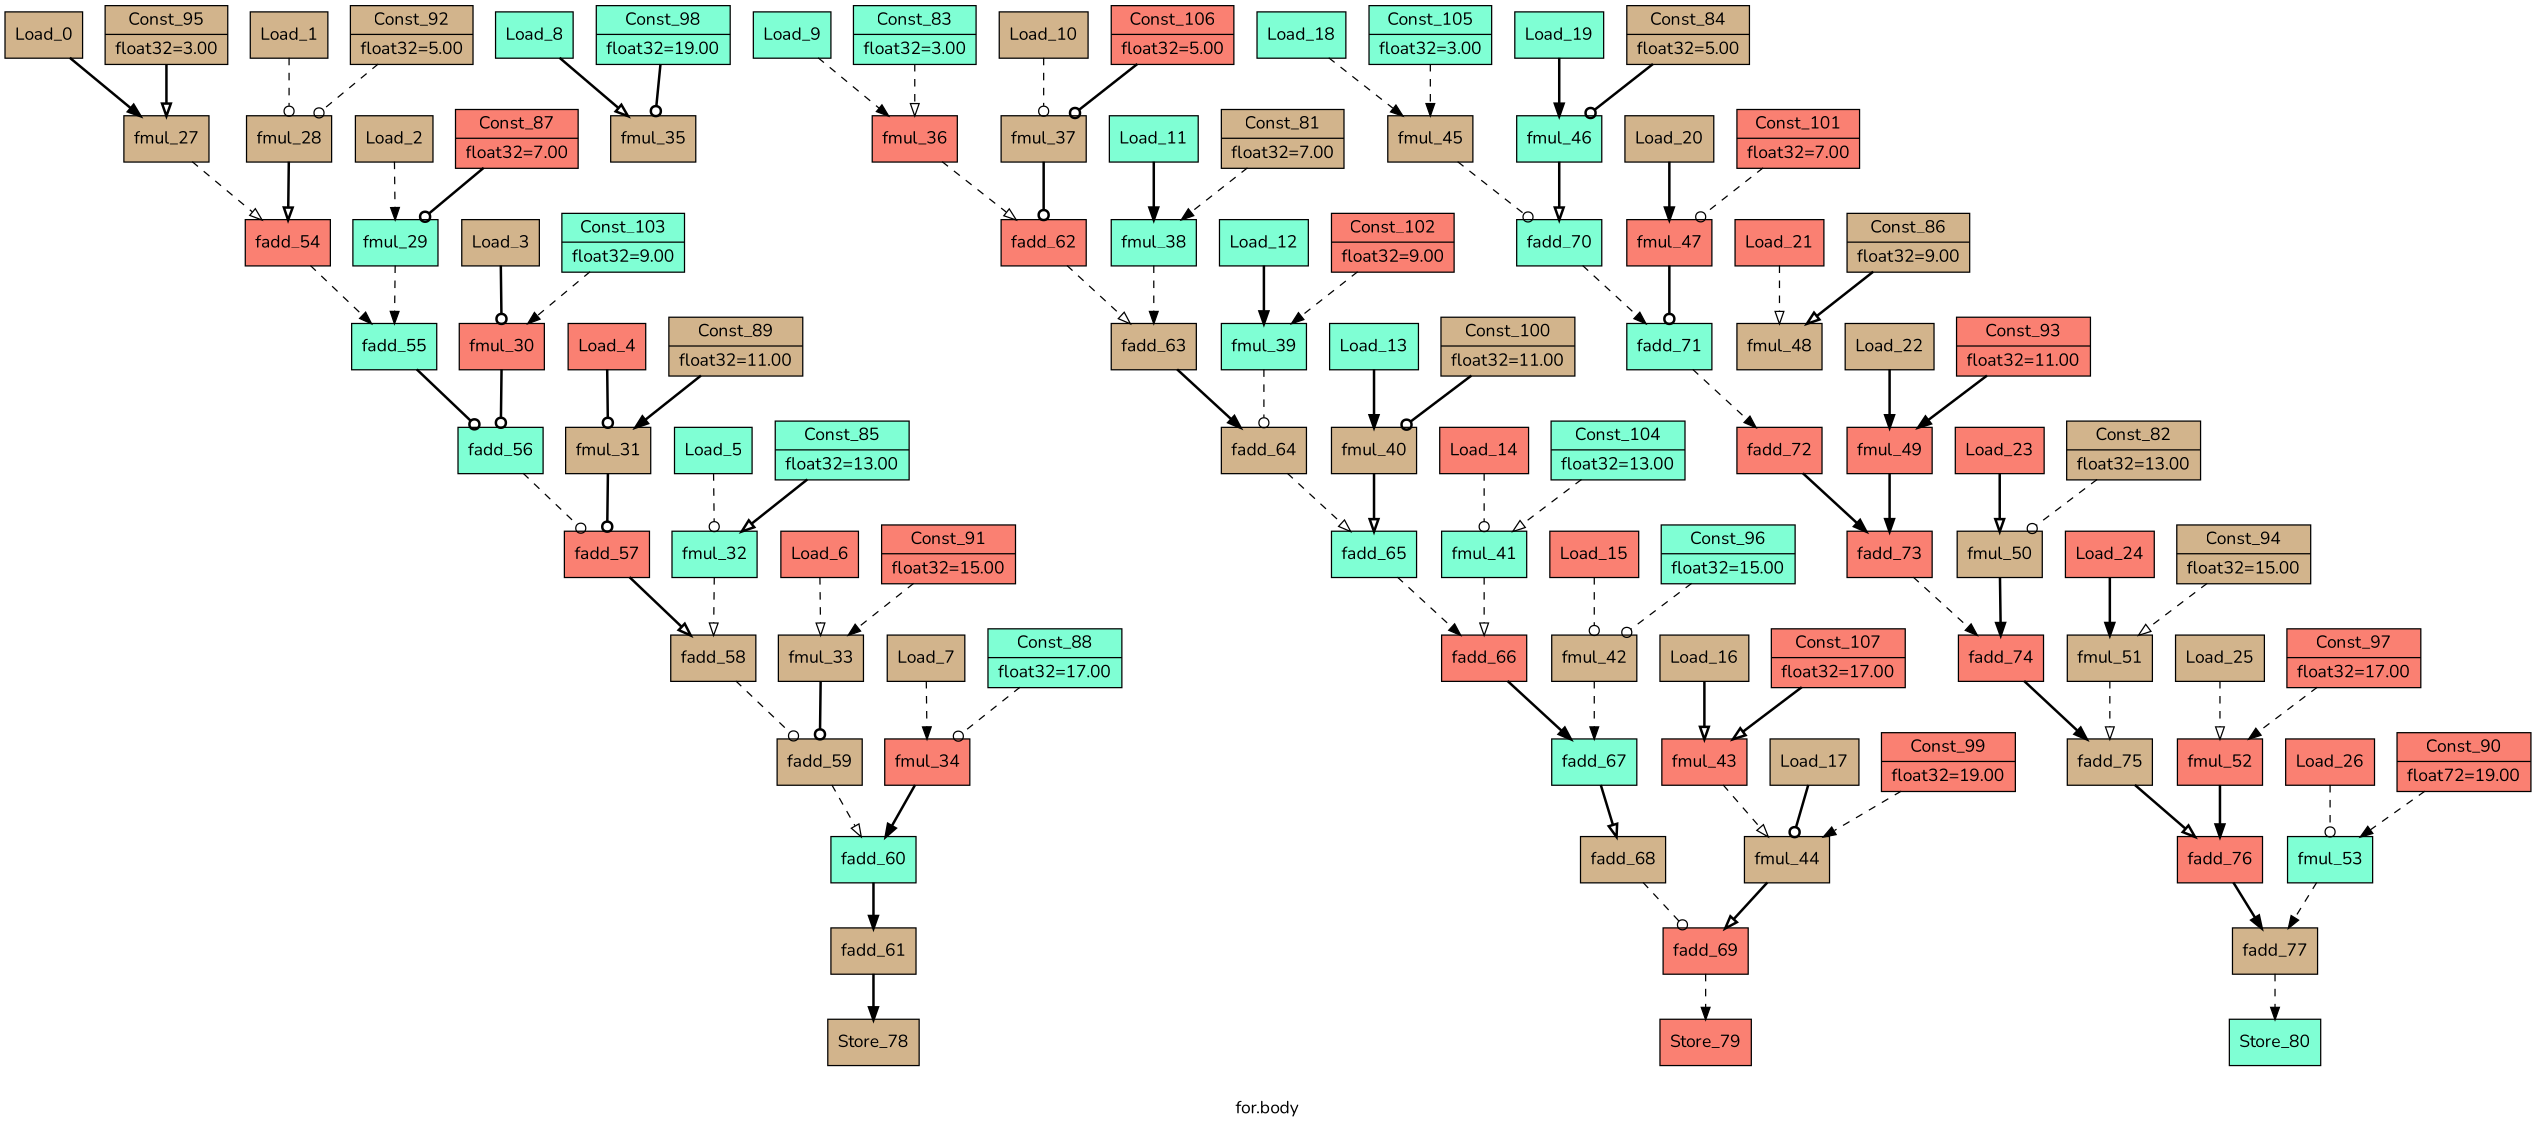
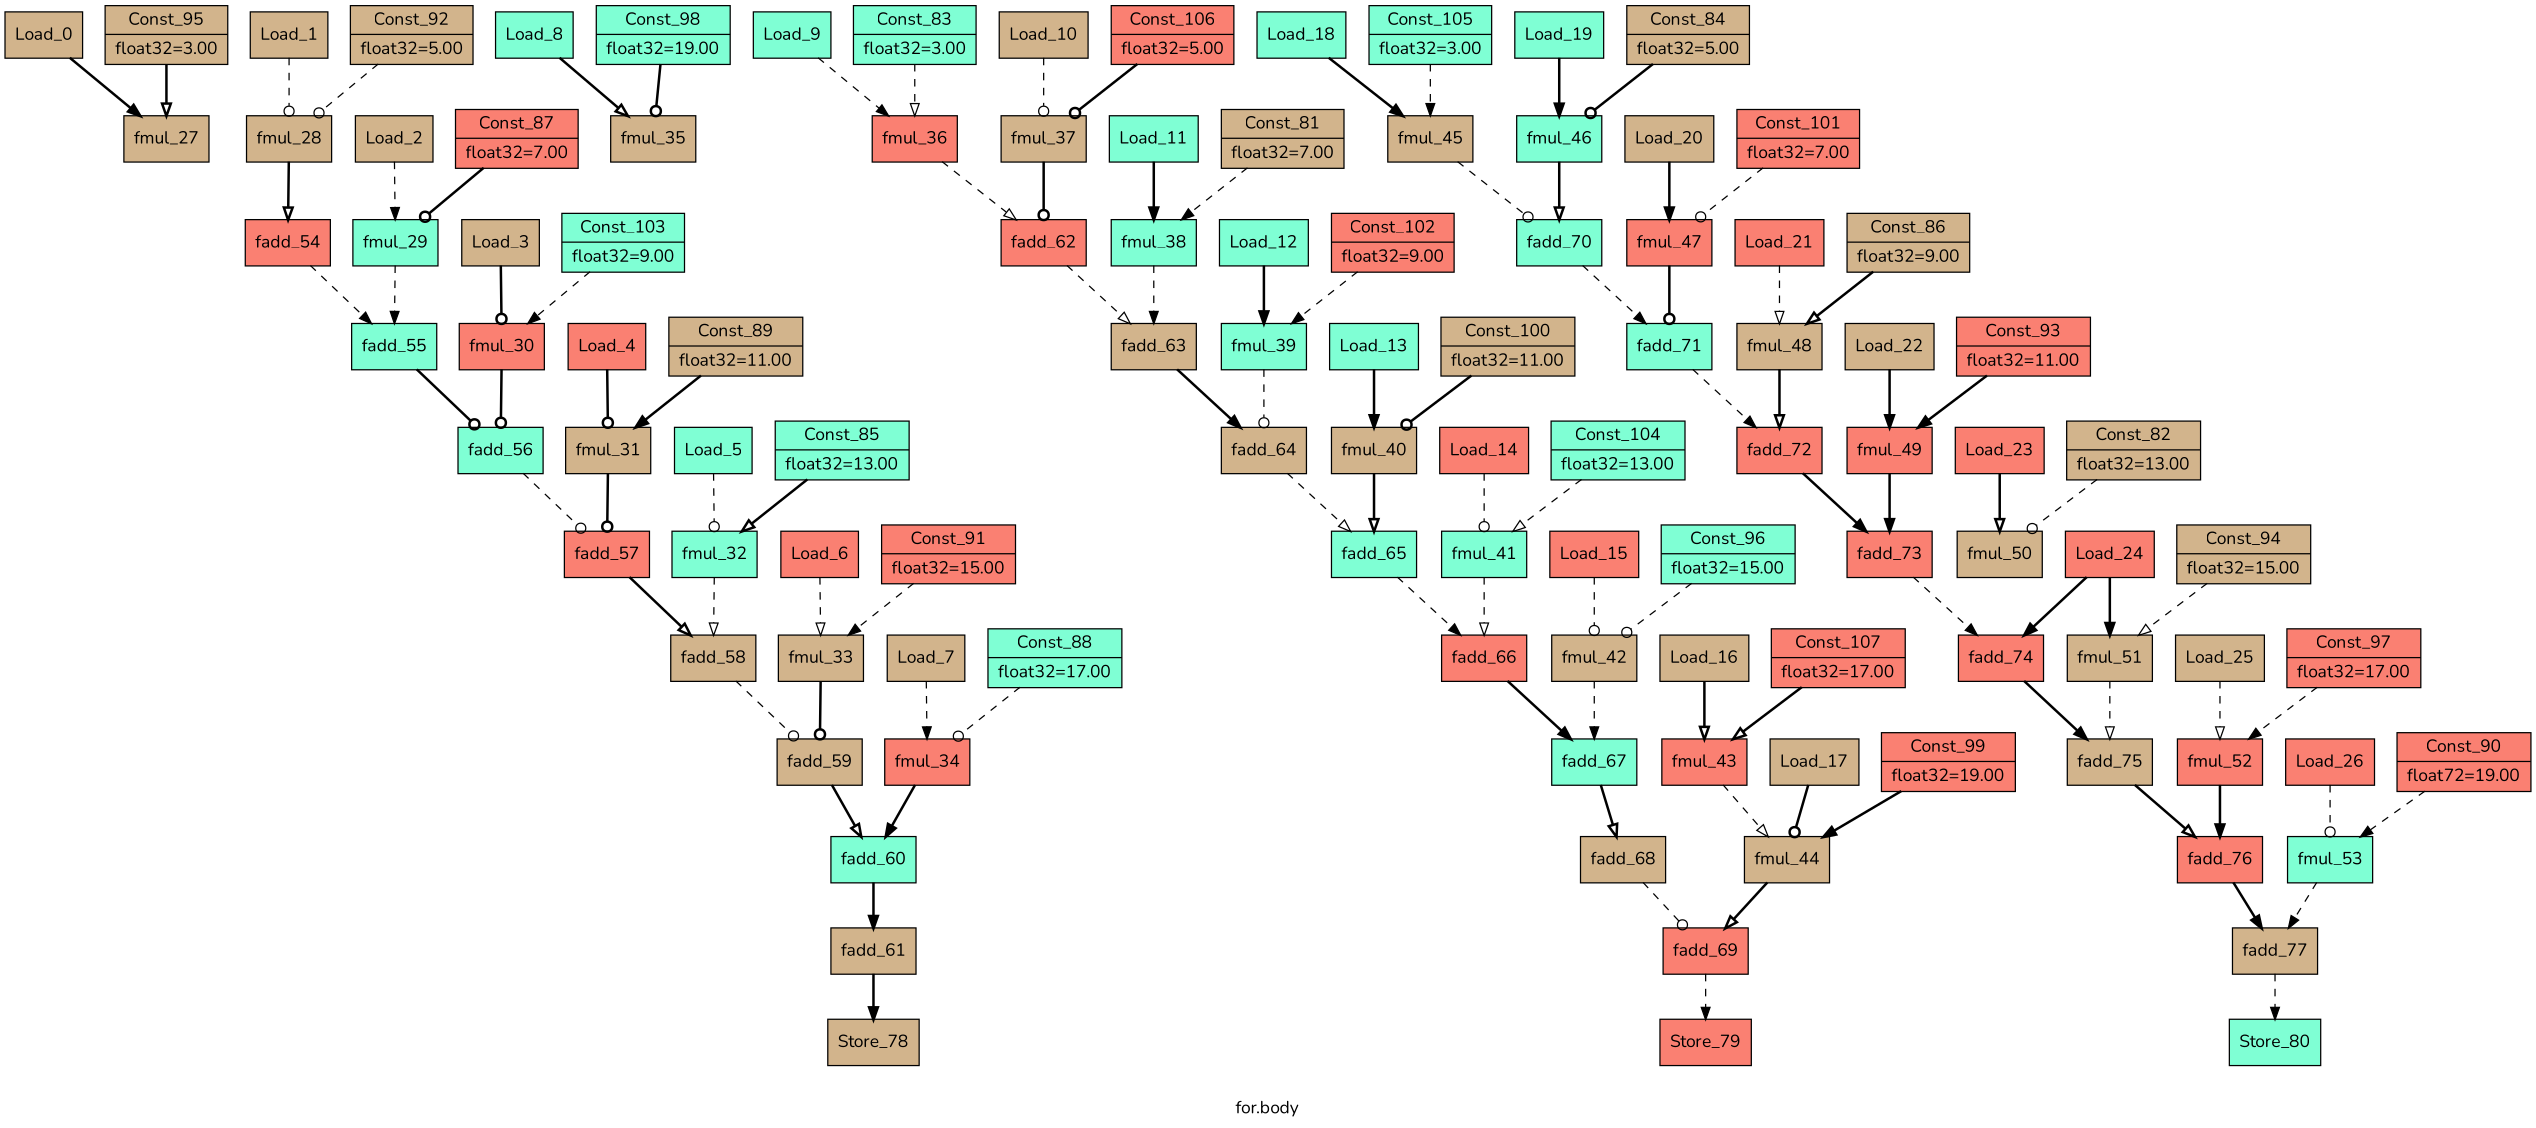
(1361, 83) -> (1361, 83)
(222, 187) -> none
none -> (1779, 392)
(2000, 600) -> (2060, 602)
(843, 805) -> (843, 805)
(1868, 811) -> (1868, 811)
